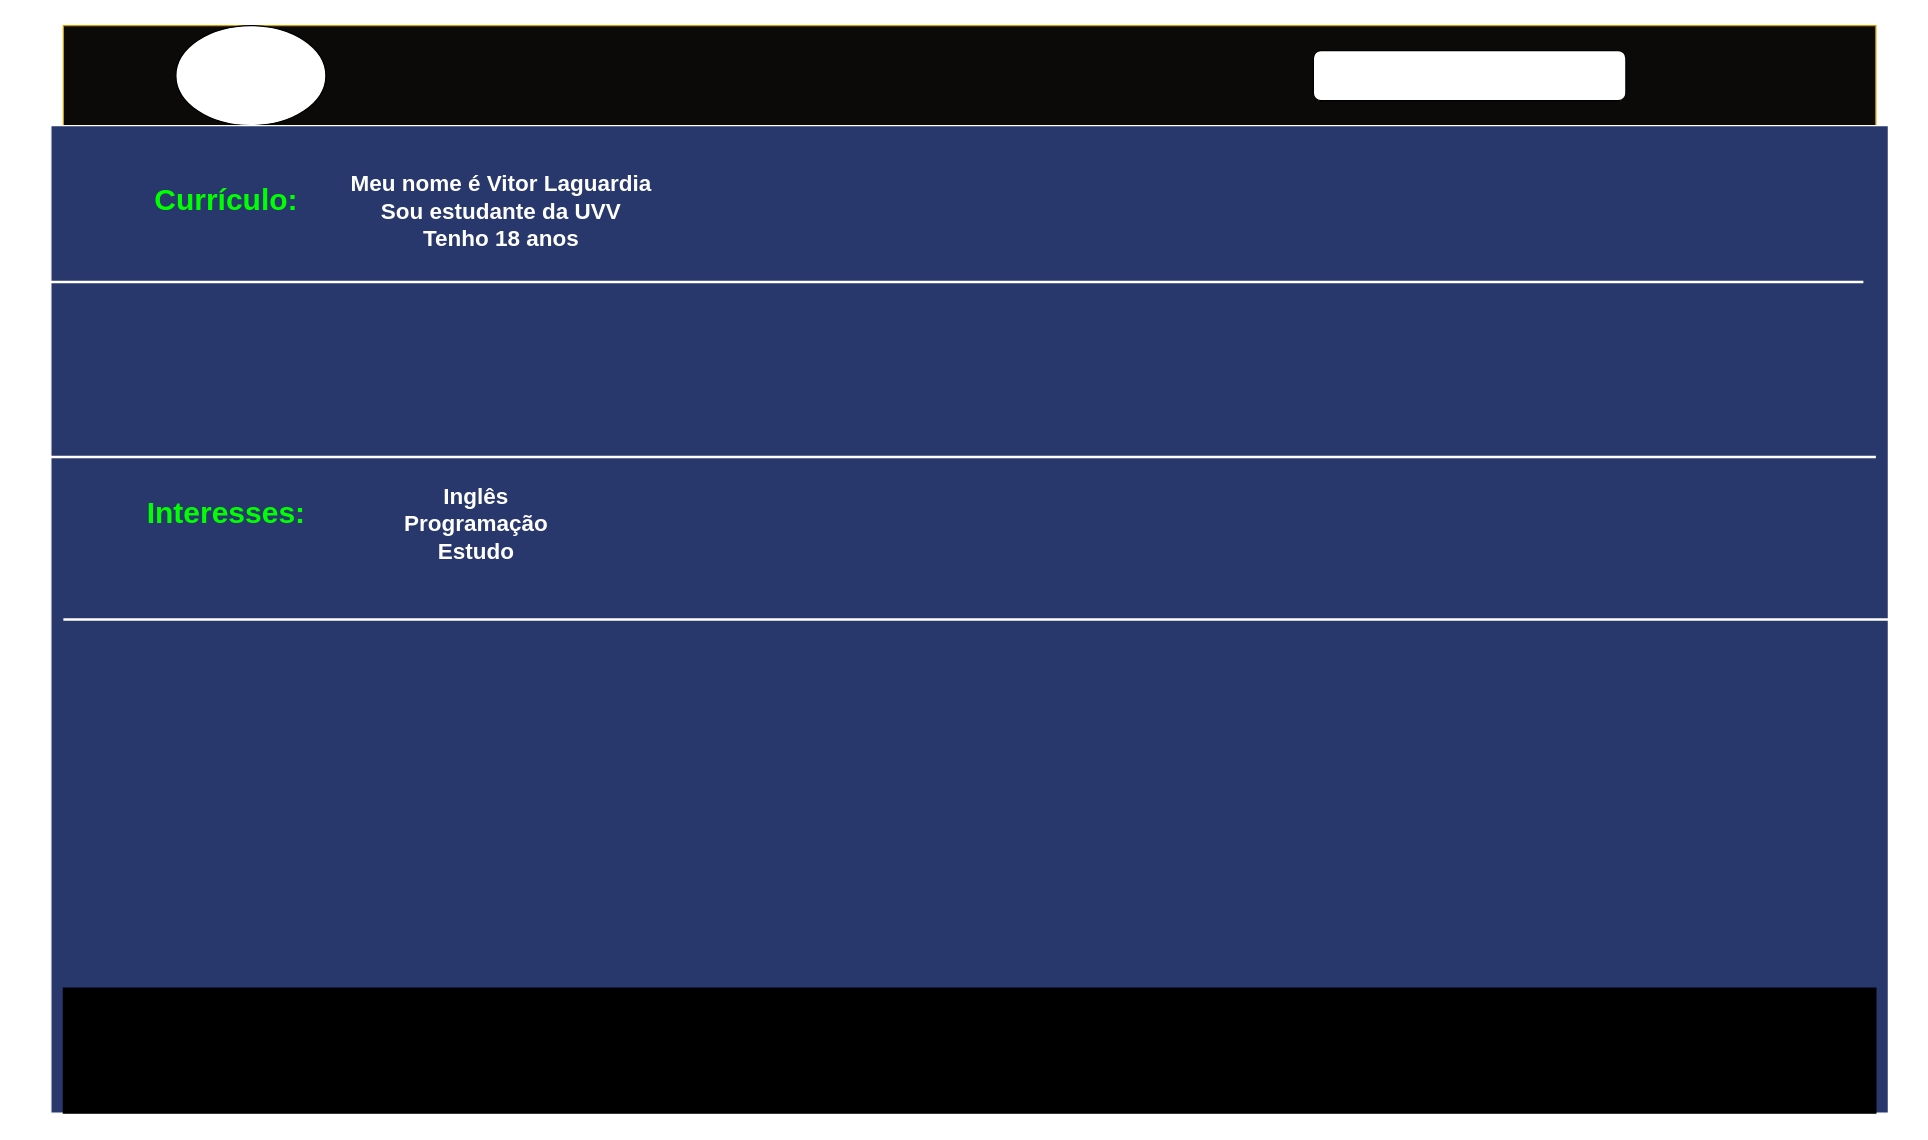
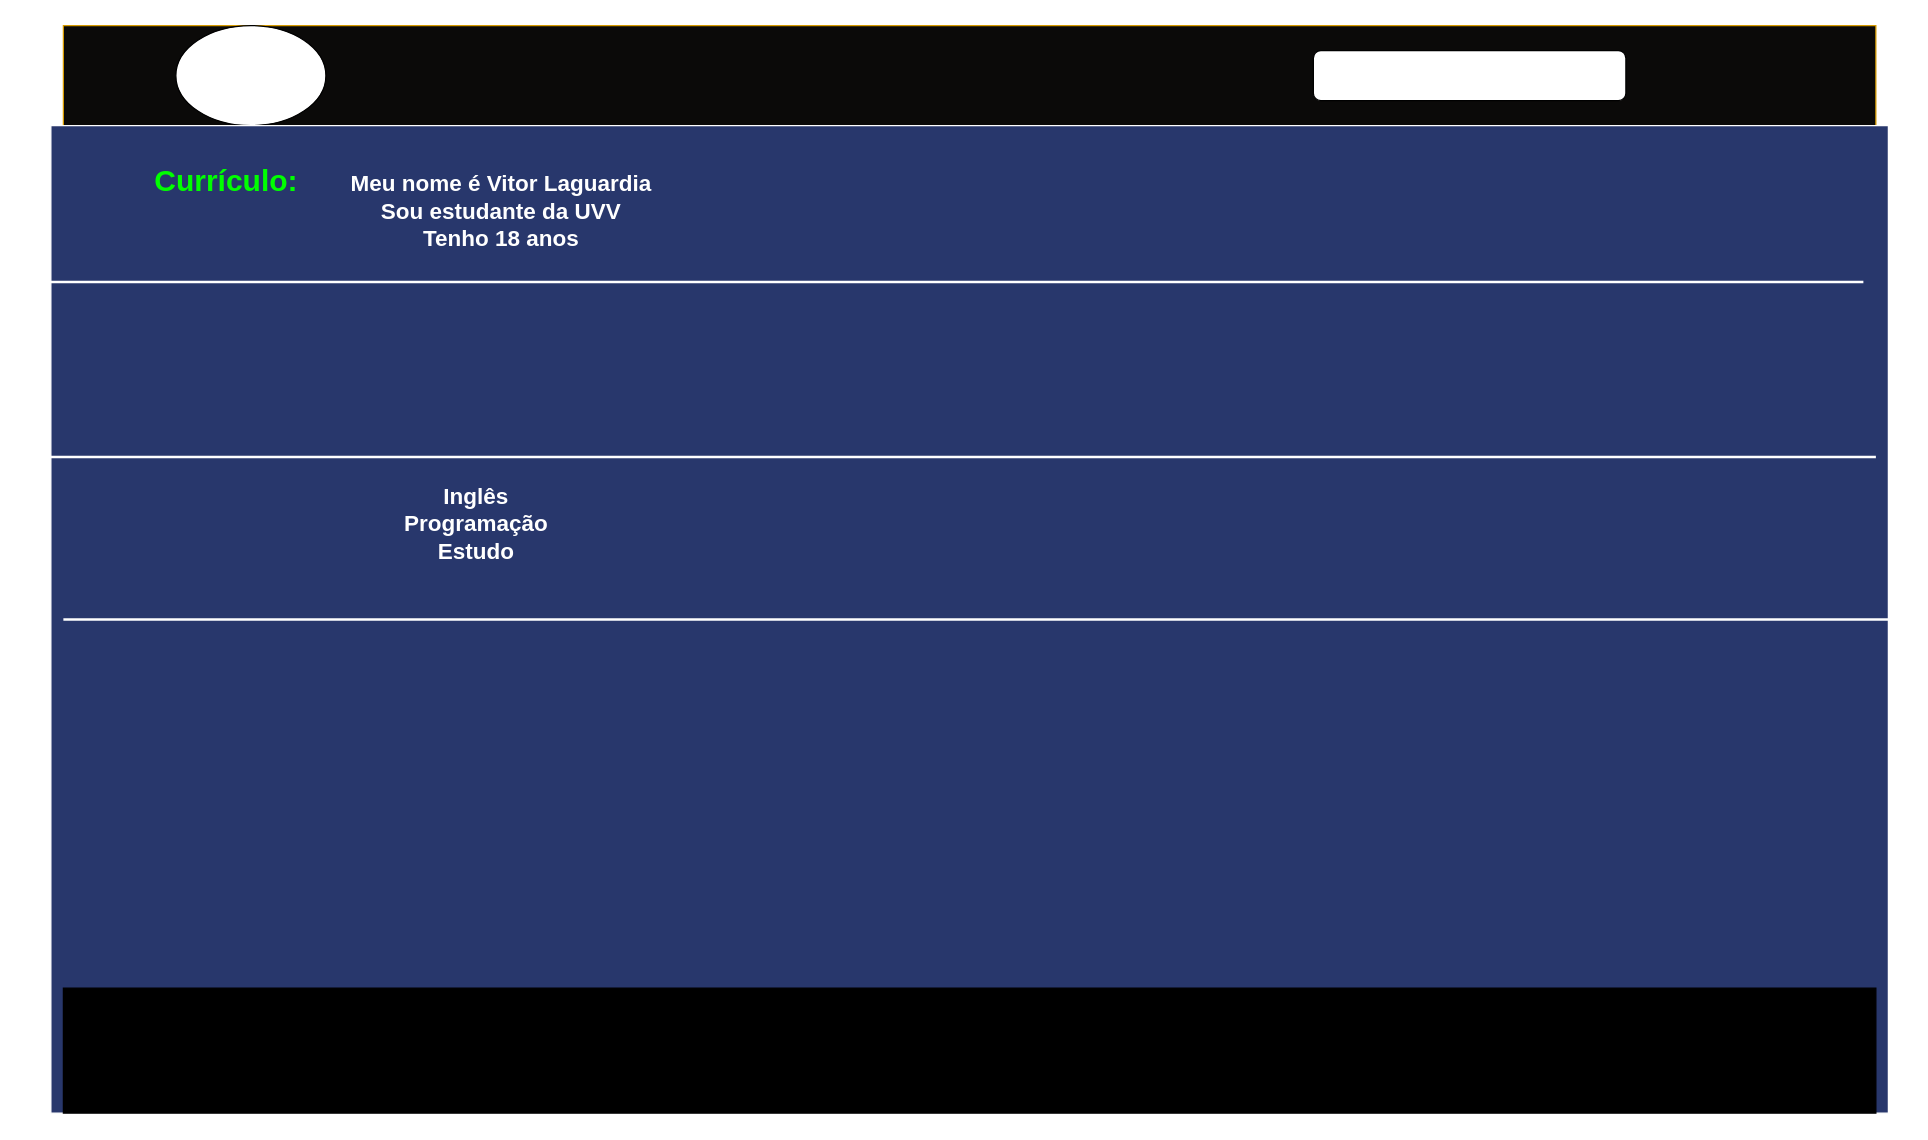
(226, 201) -> (226, 182)
(226, 513) -> none
